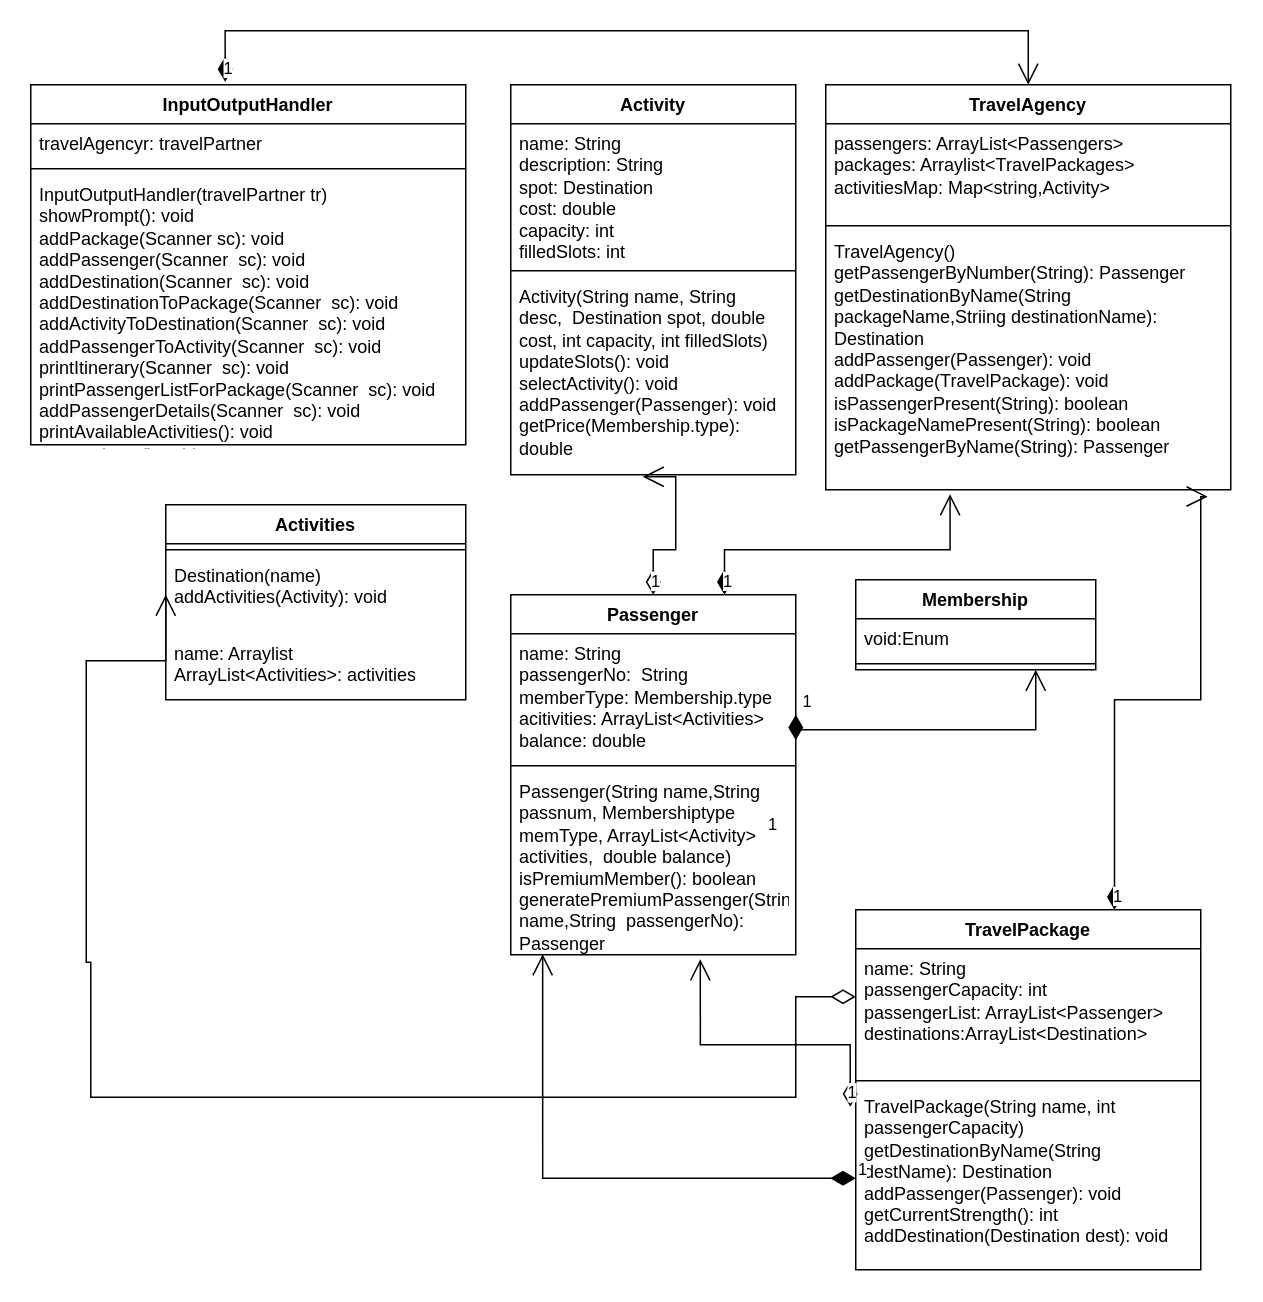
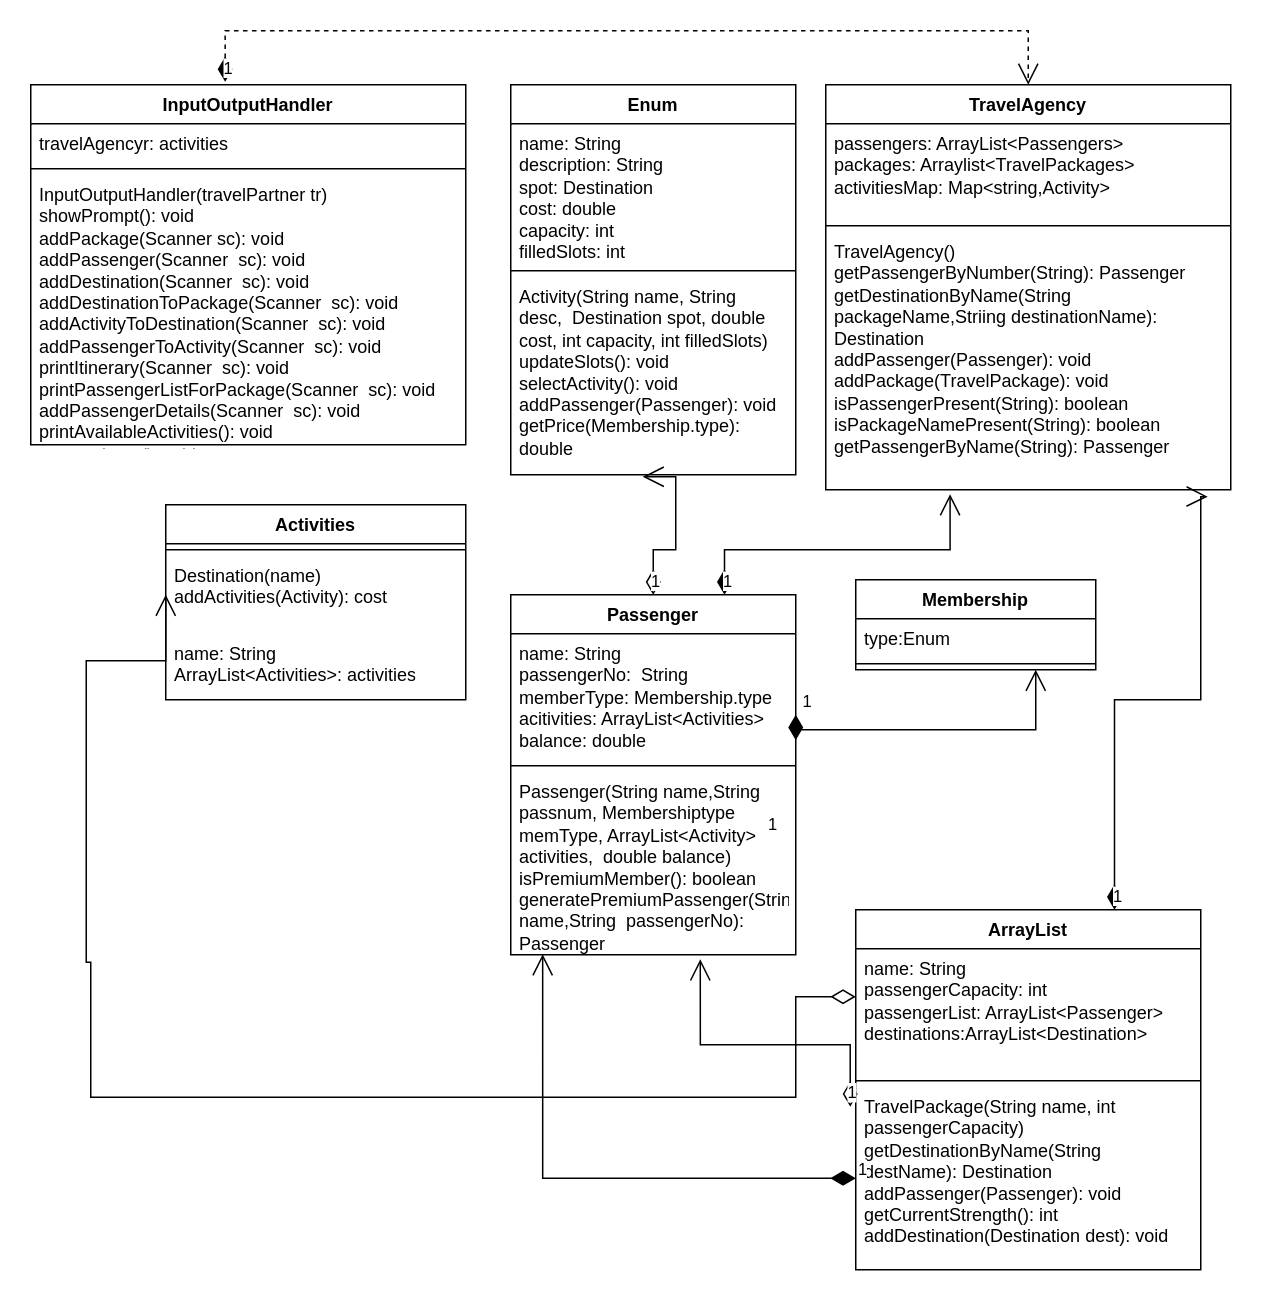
(640, 31) -> (640, 31)
(653, 106) -> (653, 106)
(172, 145) -> (152, 145)
(302, 588) -> (305, 588)
(905, 640) -> (908, 640)
(317, 677) -> (317, 677)
(1028, 931) -> (1028, 931)
